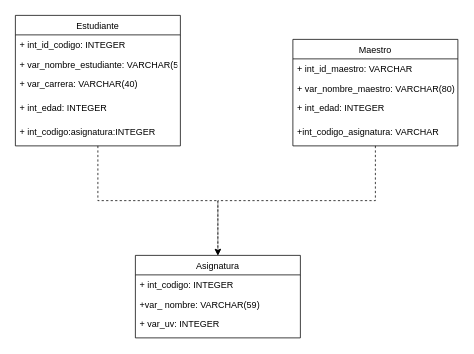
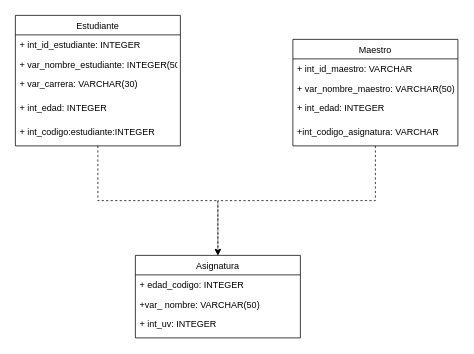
(73, 45) -> (83, 45)
(106, 65) -> (106, 65)
(82, 84) -> (82, 84)
(377, 89) -> (377, 89)
(91, 132) -> (91, 132)
(187, 285) -> (190, 285)
(199, 305) -> (199, 305)
(179, 324) -> (178, 324)
